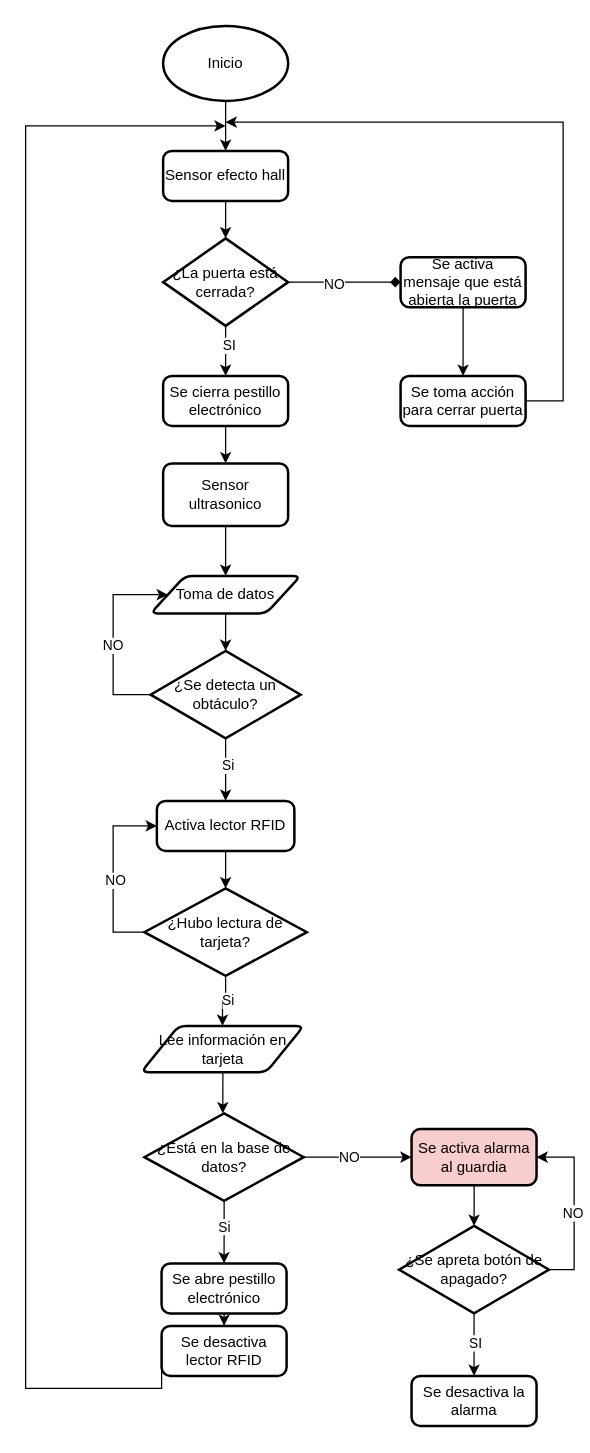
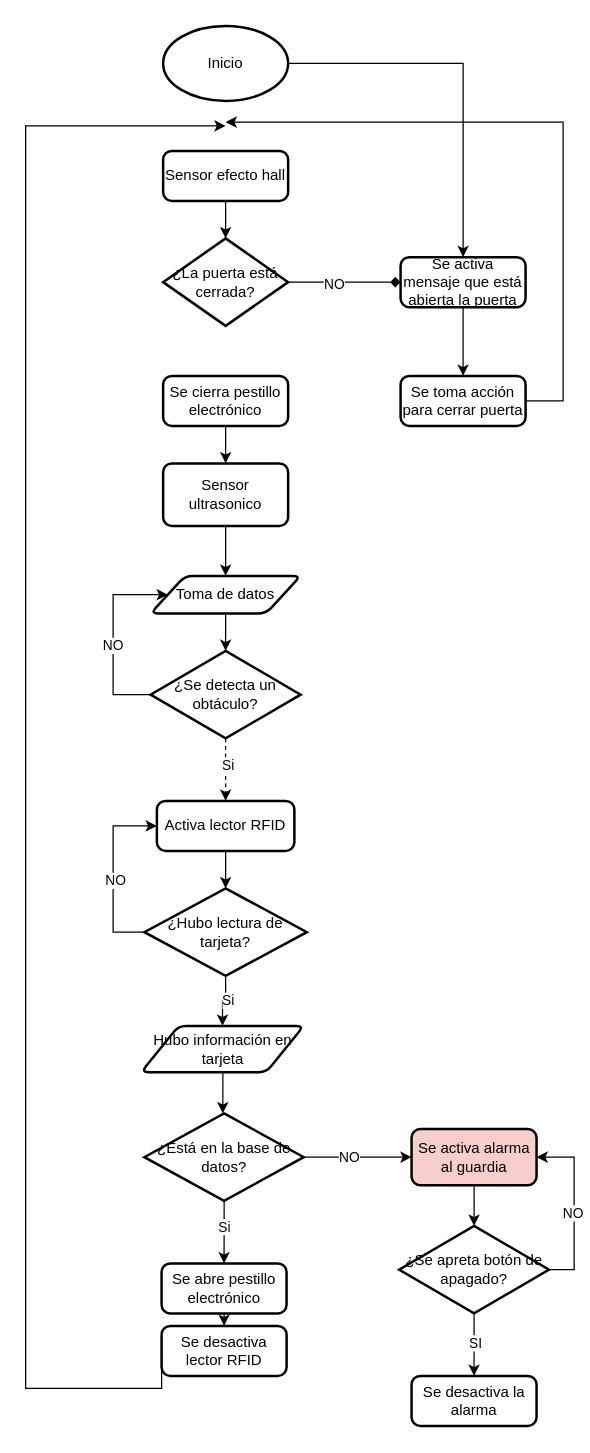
(226, 122) -> (463, 68)
(226, 347) -> none
(226, 749) -> (226, 749)
(223, 1049) -> (223, 1049)
